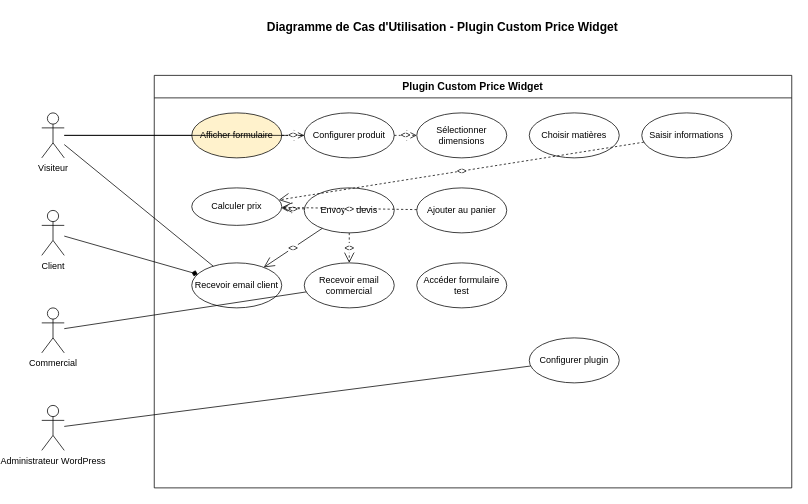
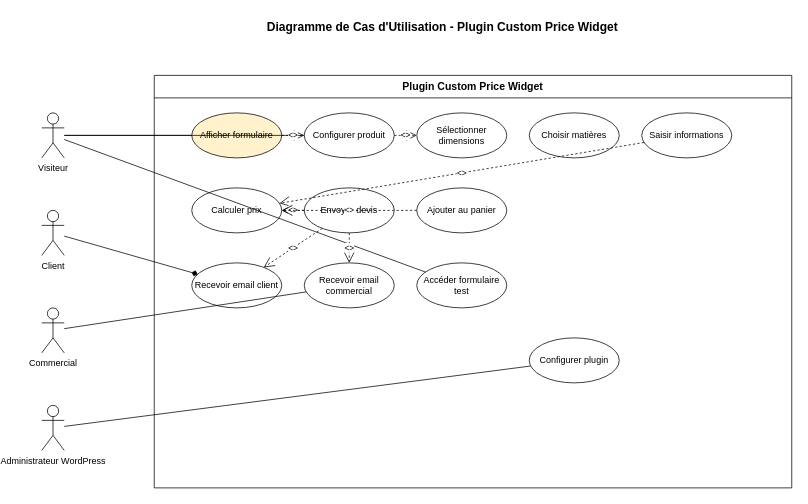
(139, 205) -> (245, 206)
(237, 207) -> (237, 210)
(310, 236) -> (310, 236)
